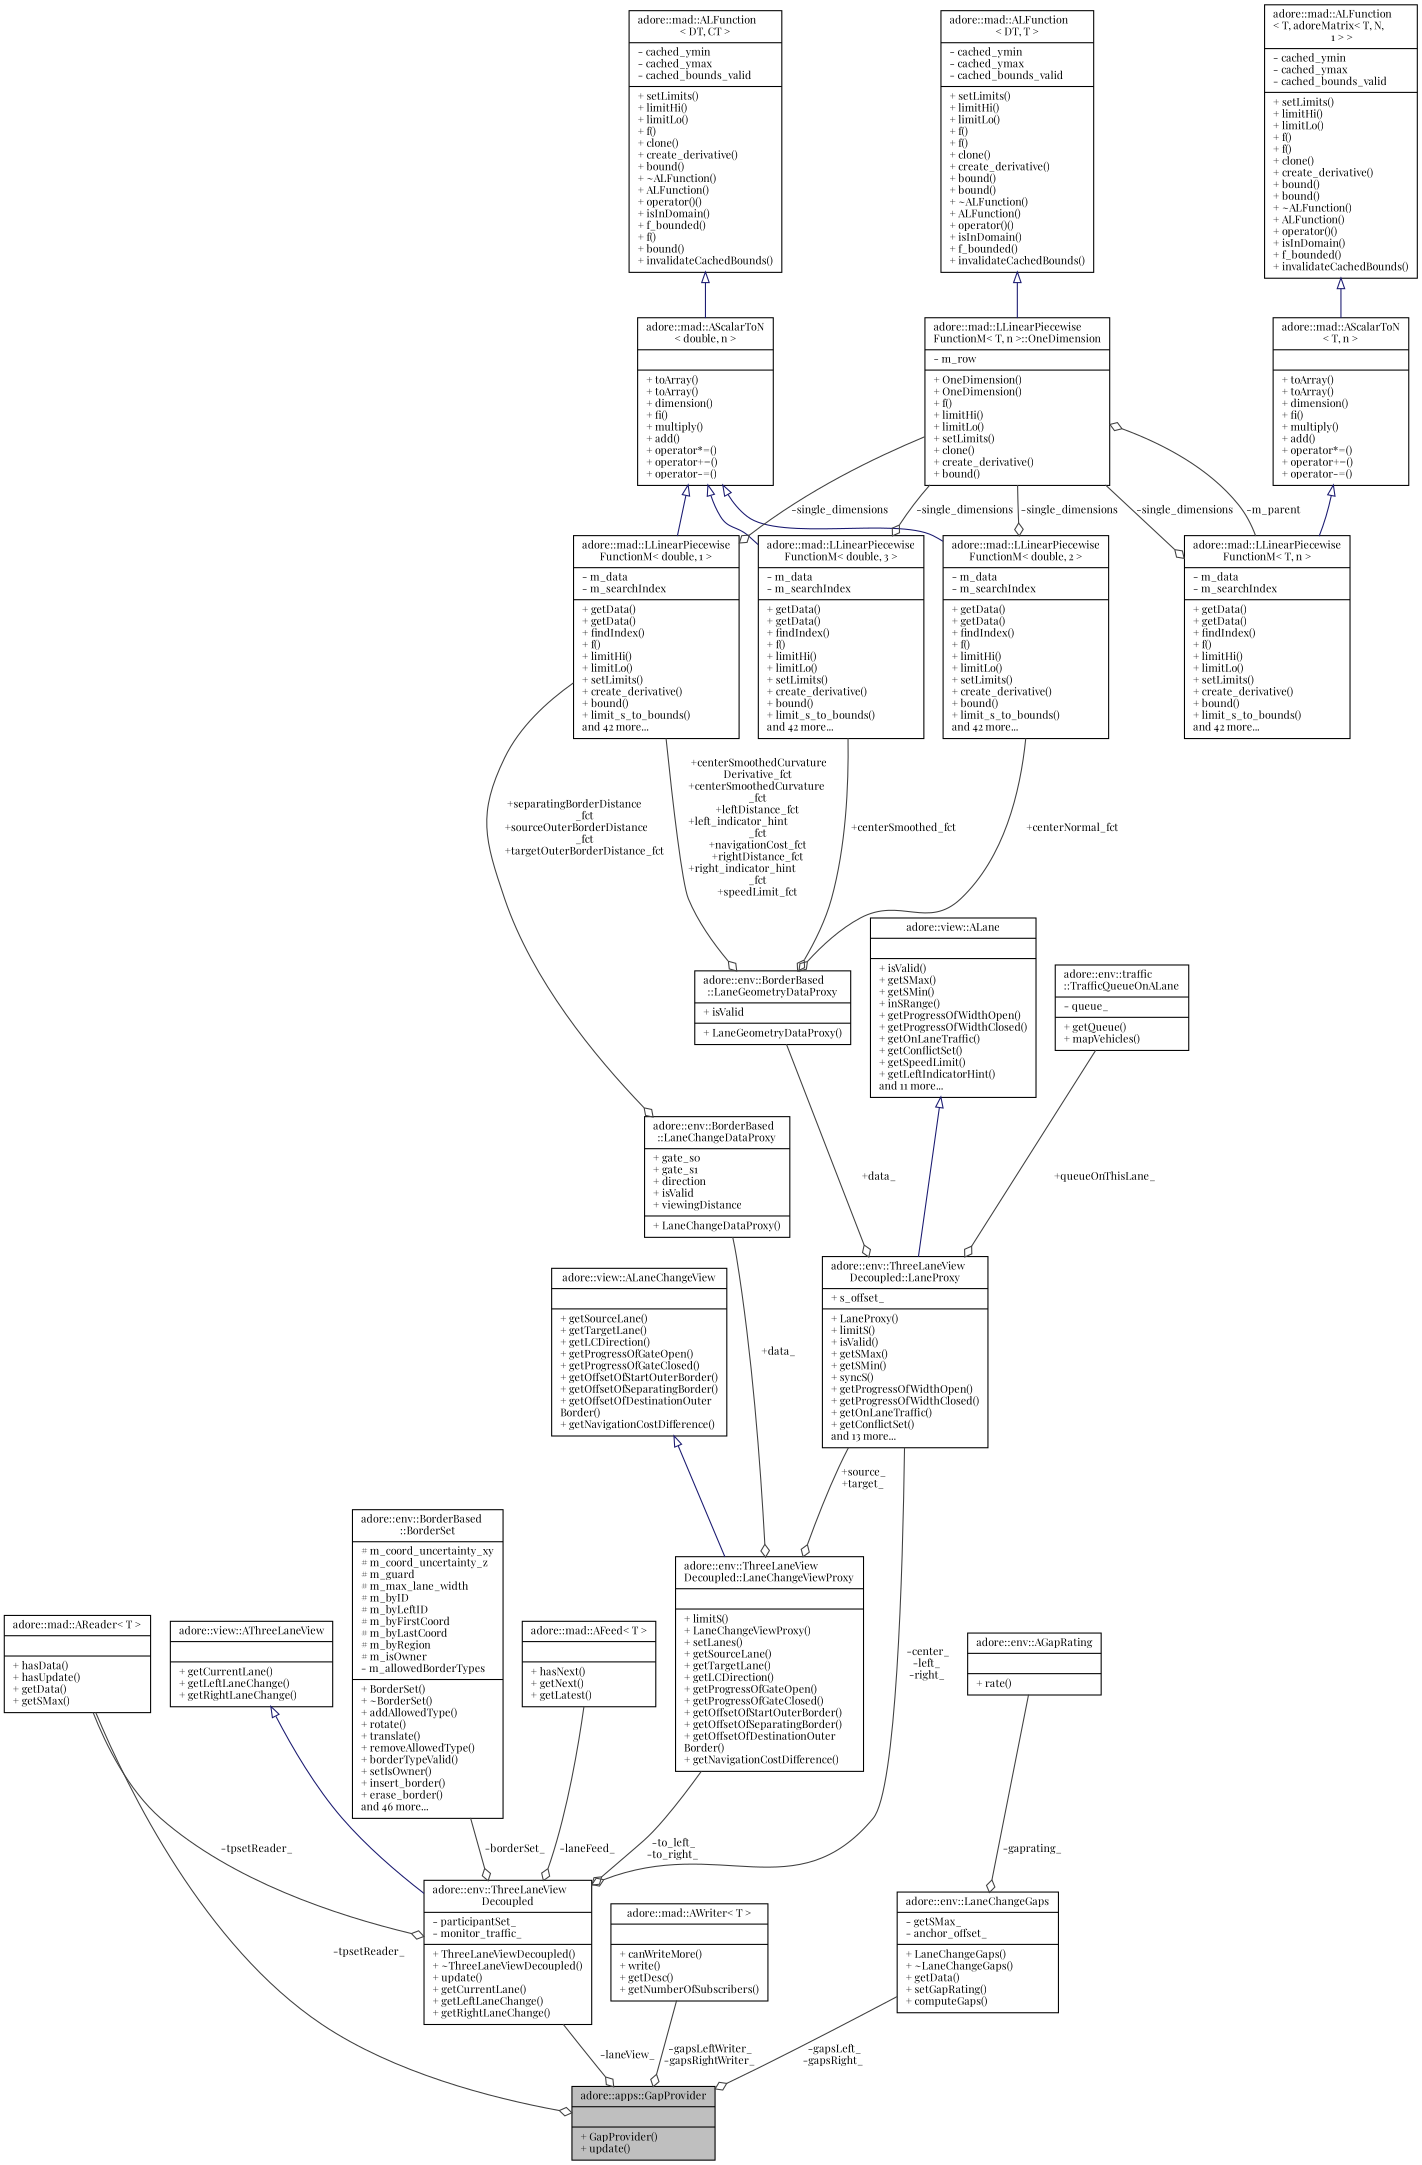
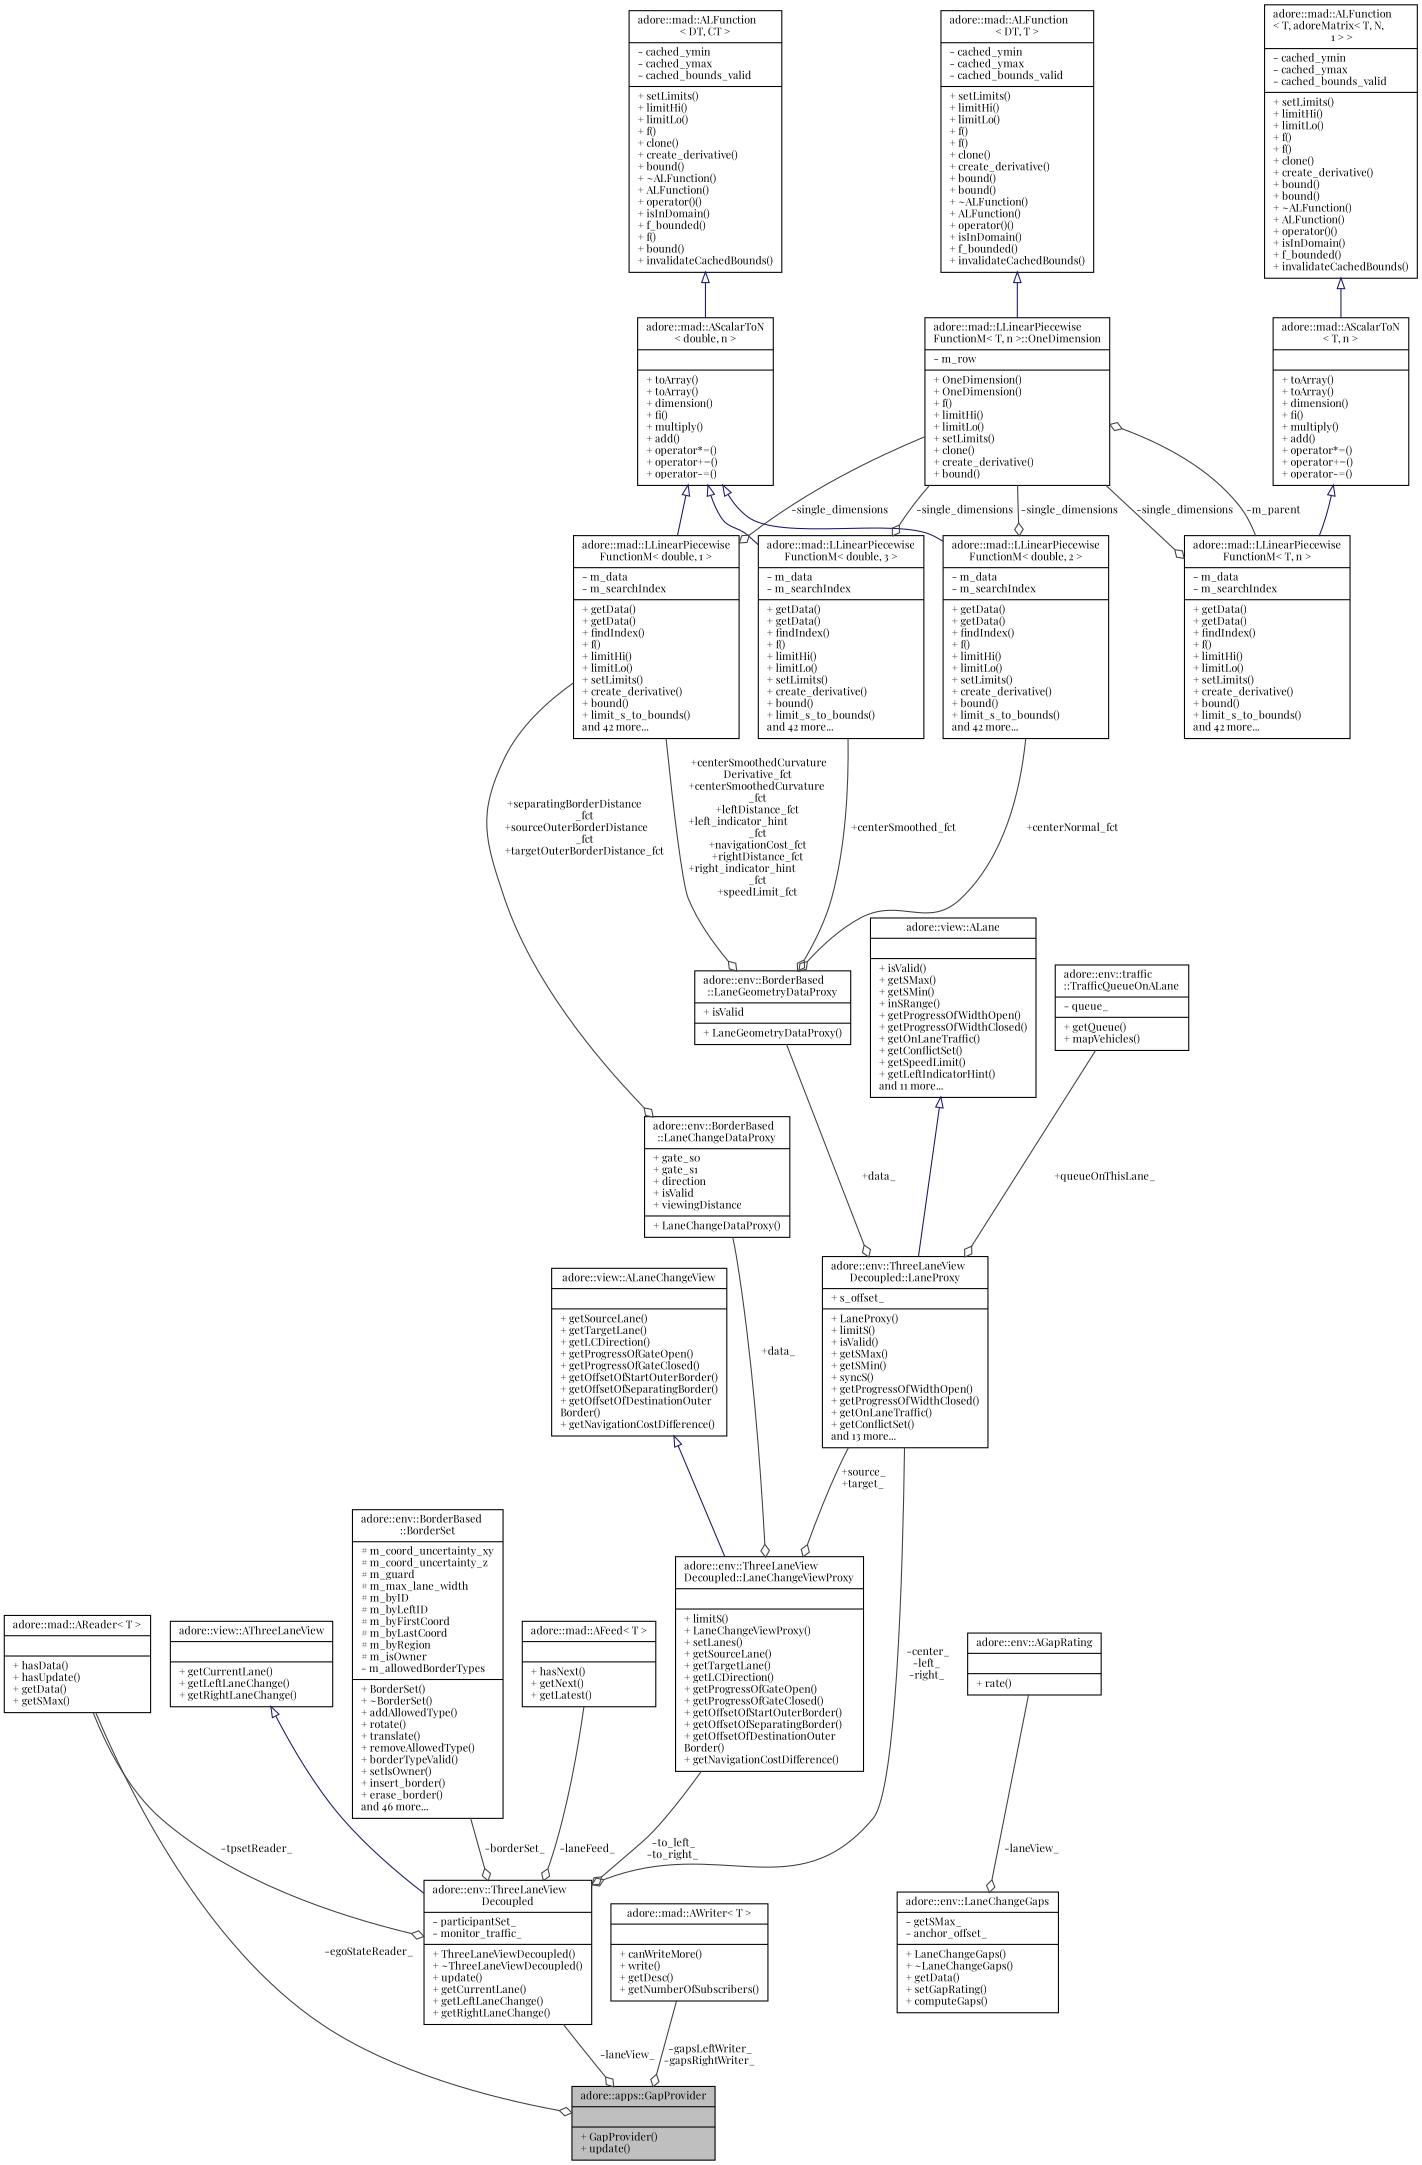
(1031, 1849) -> (1031, 1849)
(368, 1952) -> (368, 1952)
(812, 2041) -> none
